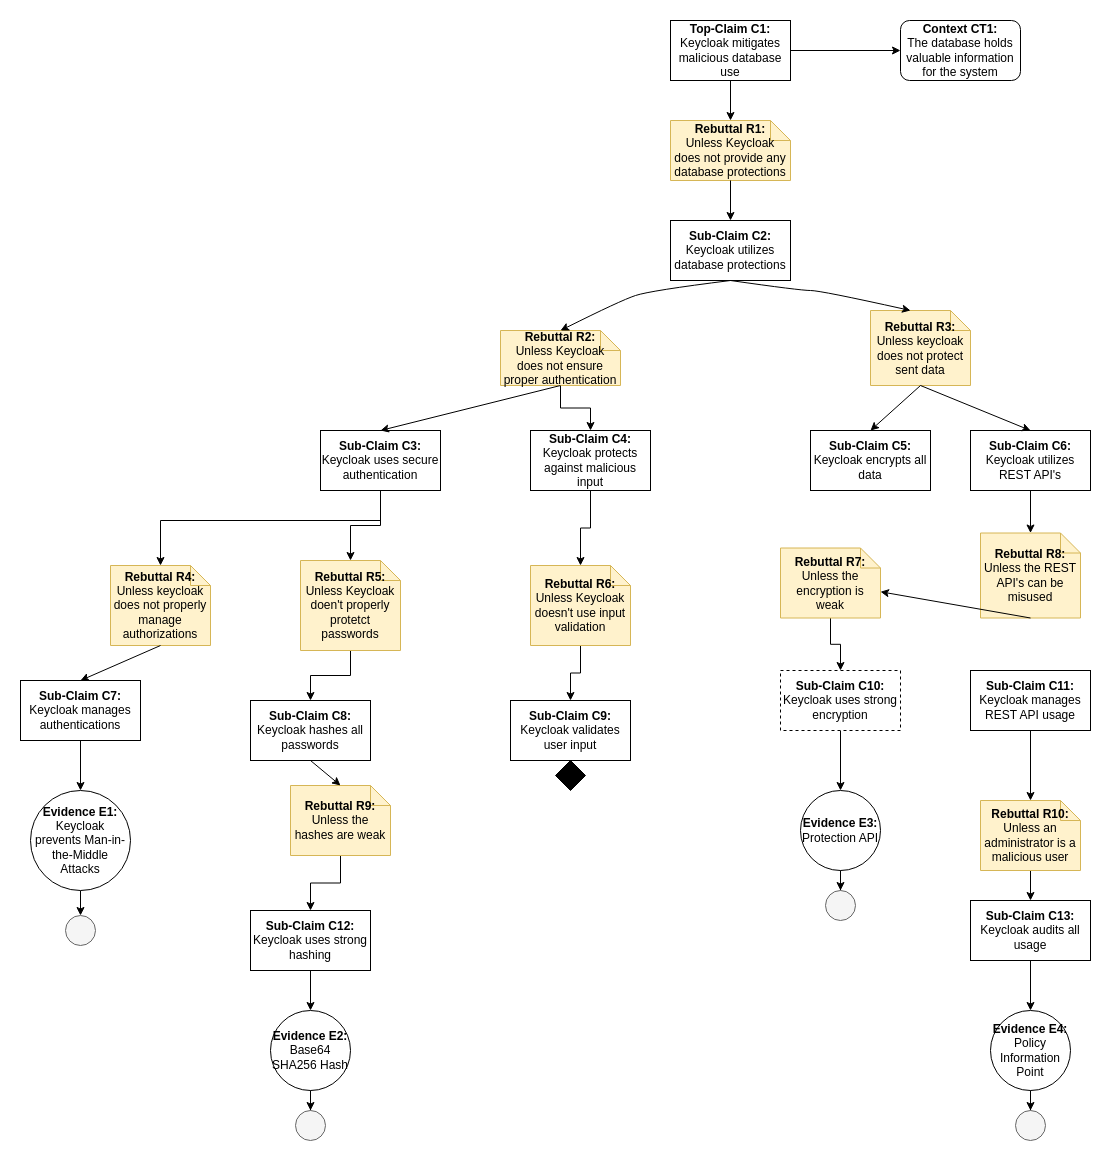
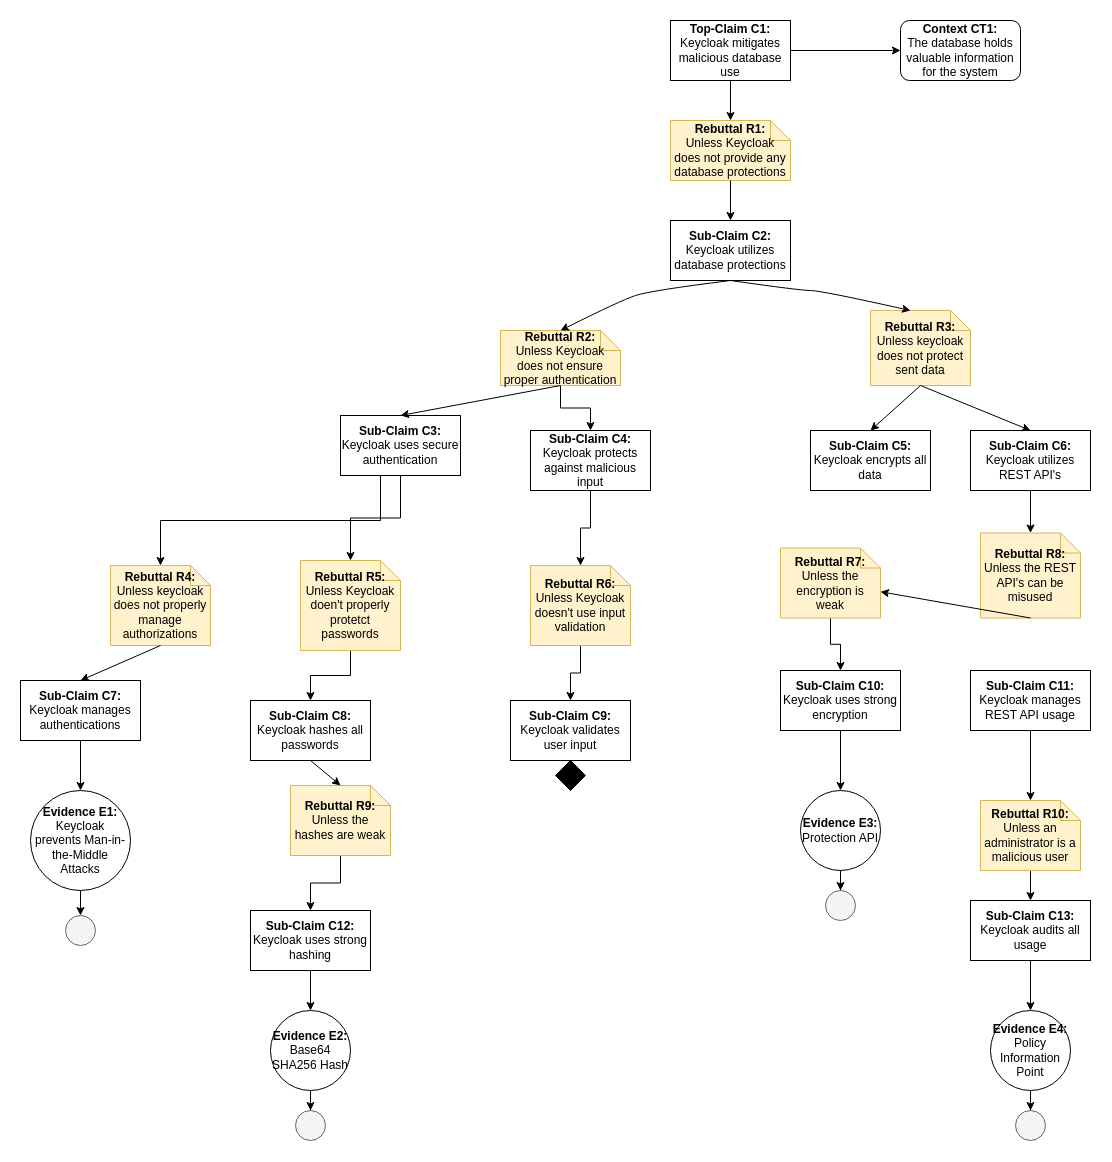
(381, 461) -> (401, 446)
(841, 701) -> (841, 701)
